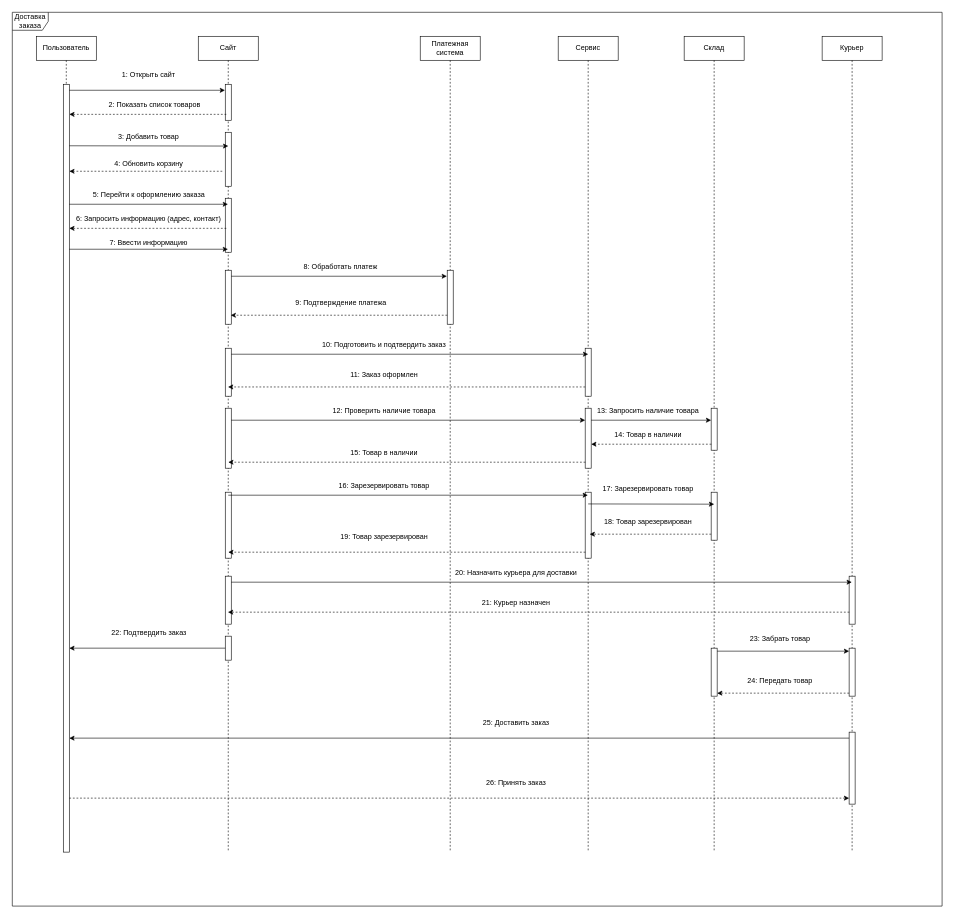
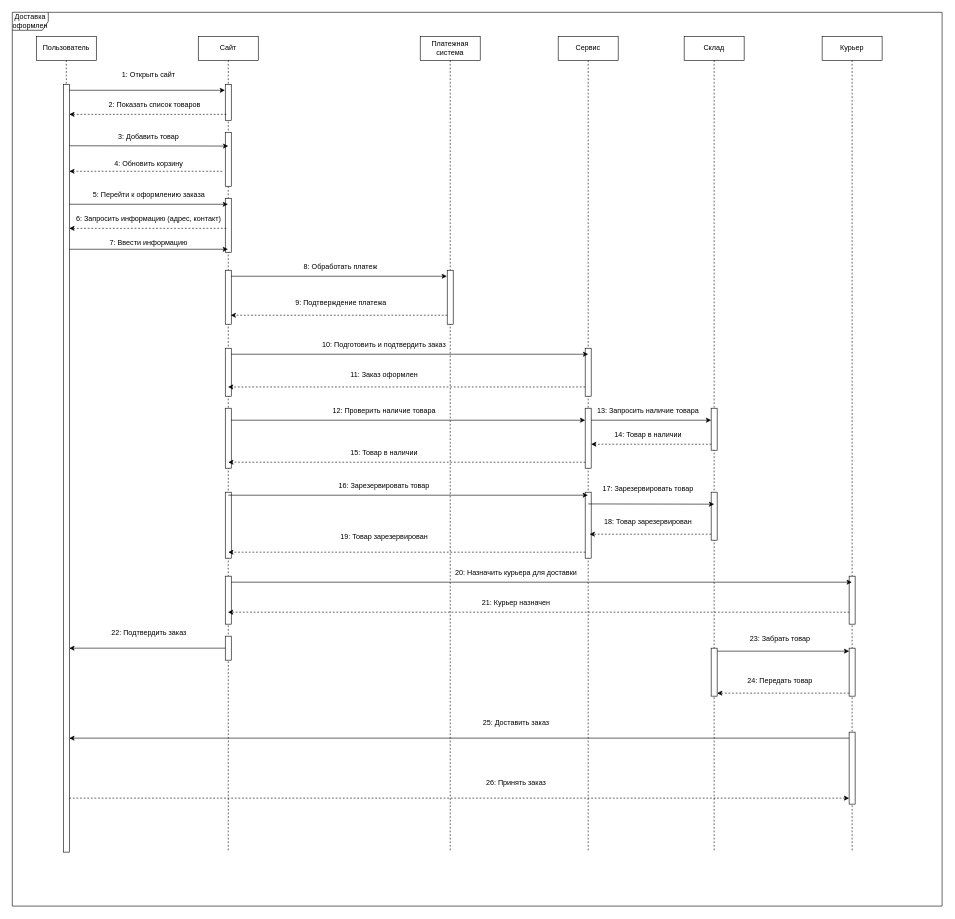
(30, 21) -> (30, 21)
